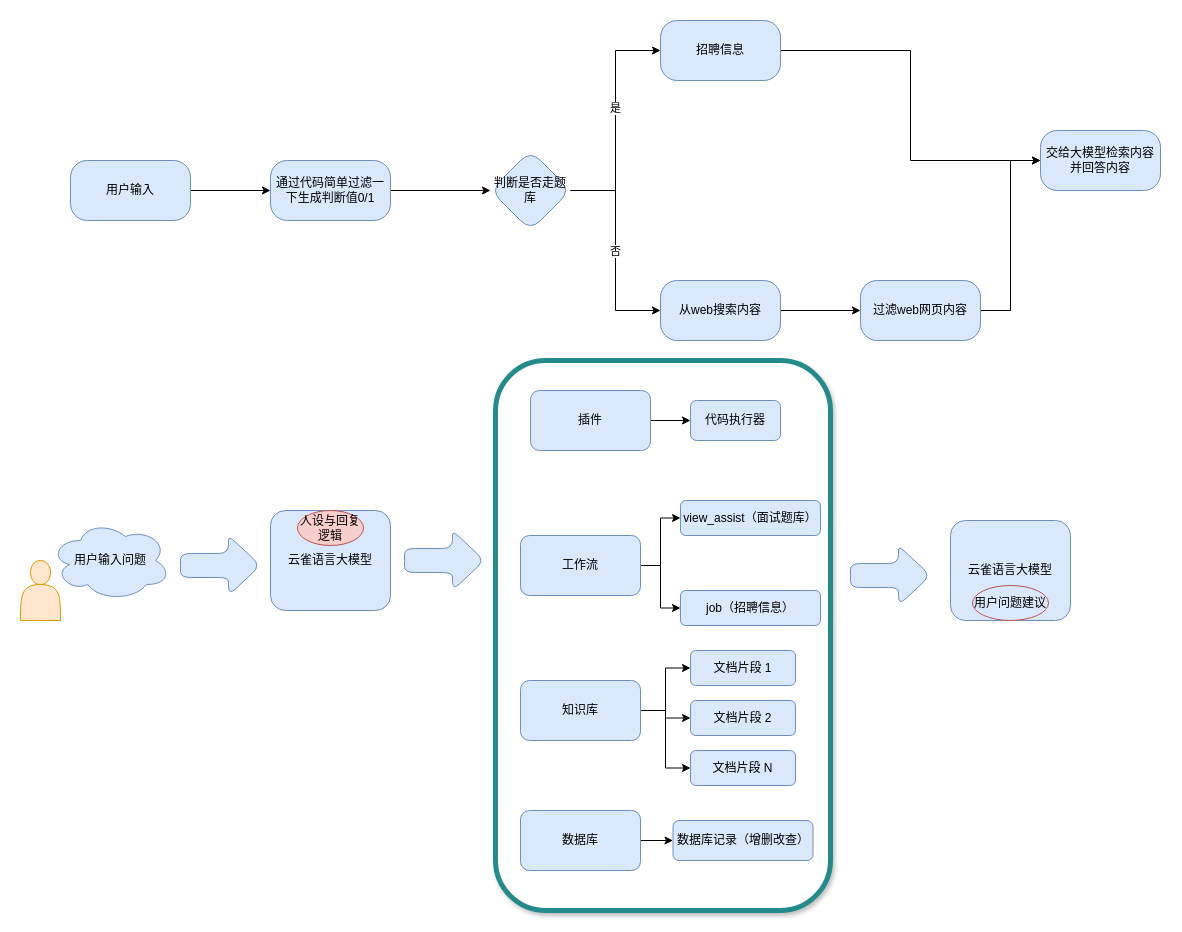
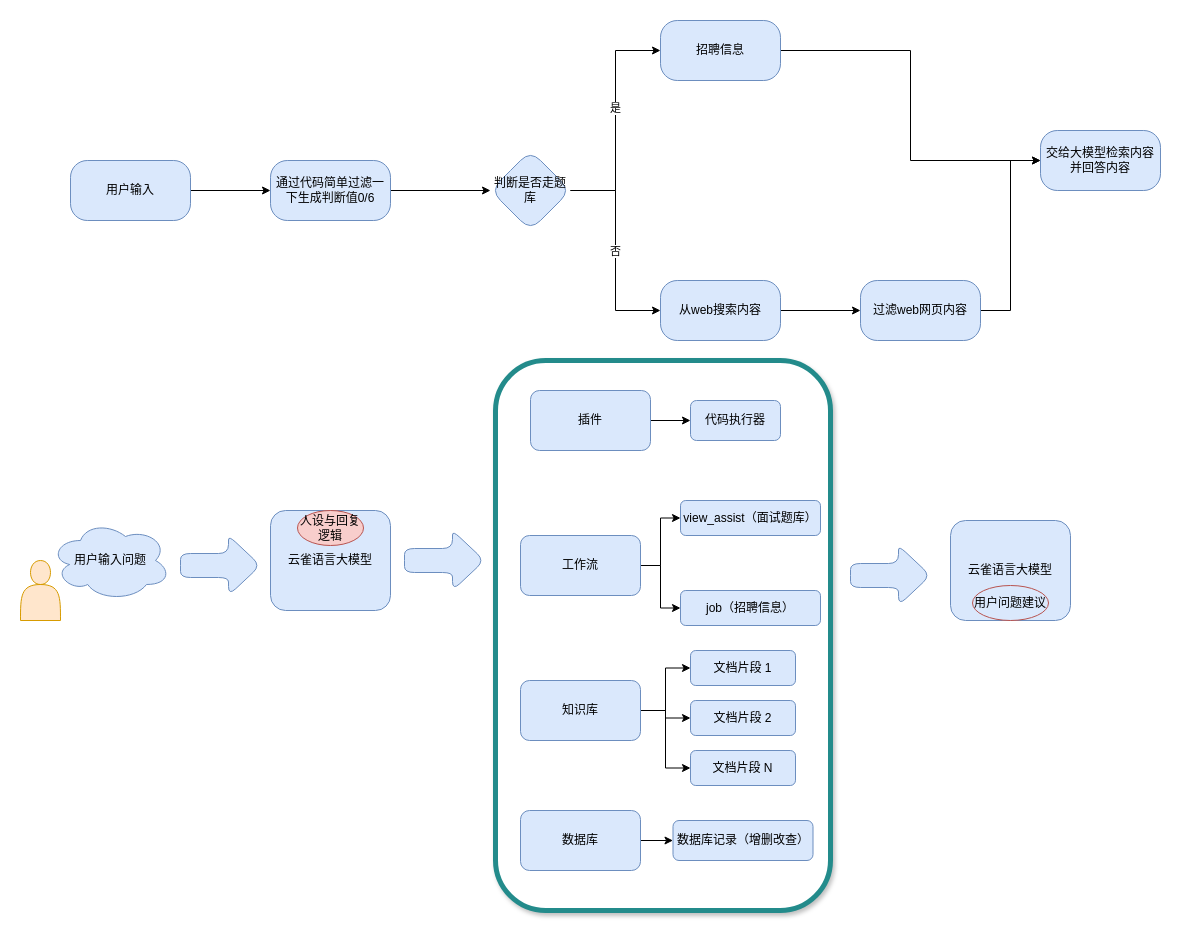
(331, 191) -> (331, 191)
